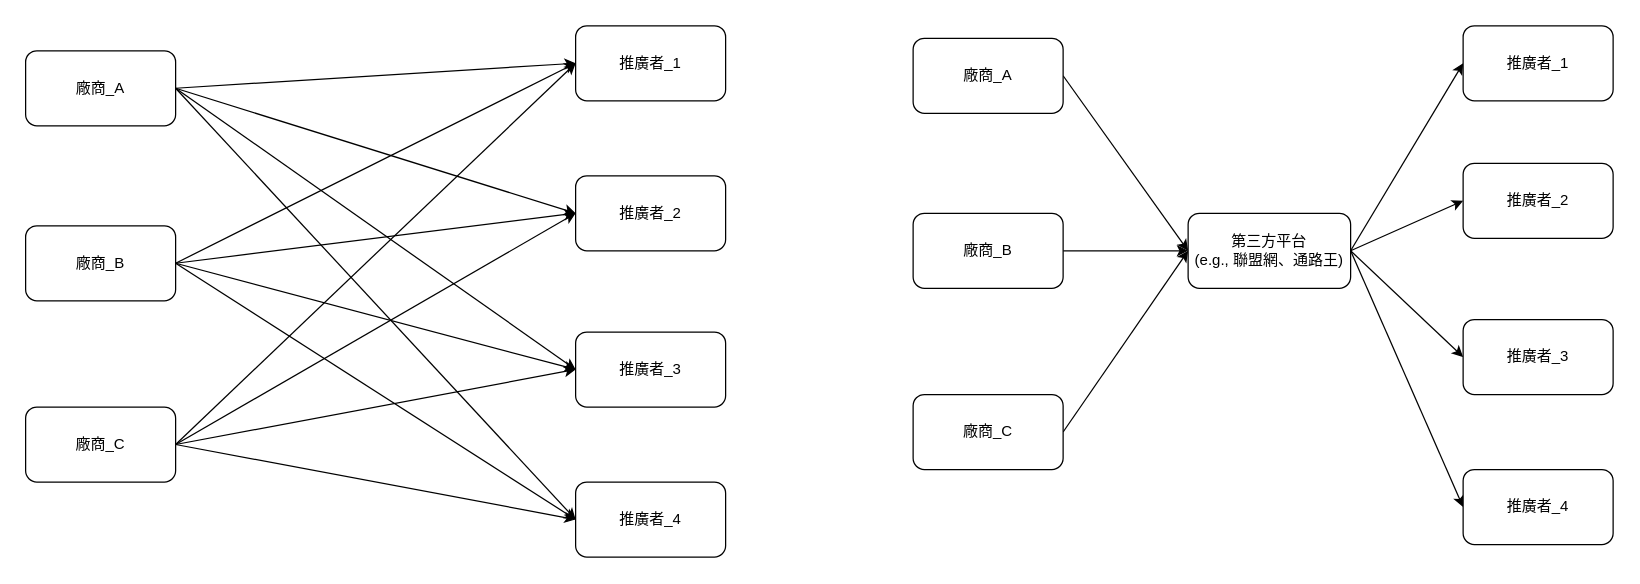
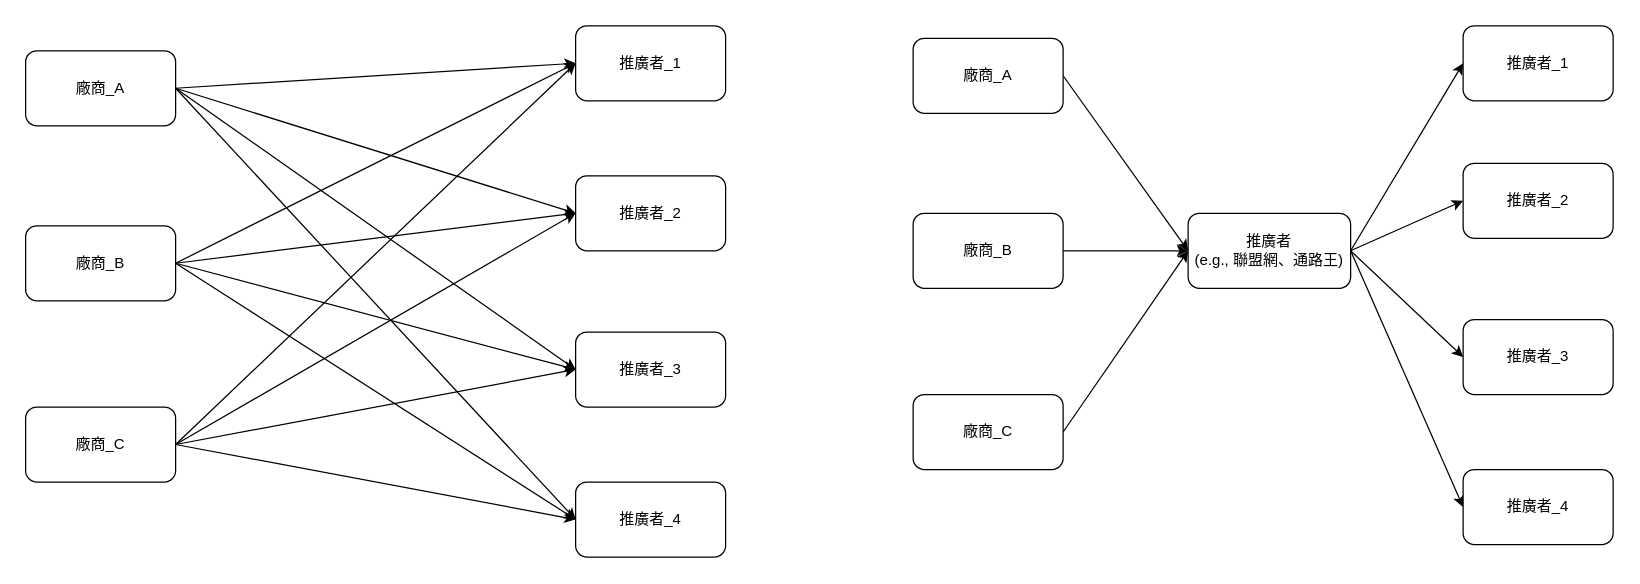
(1269, 251) -> (1269, 251)
